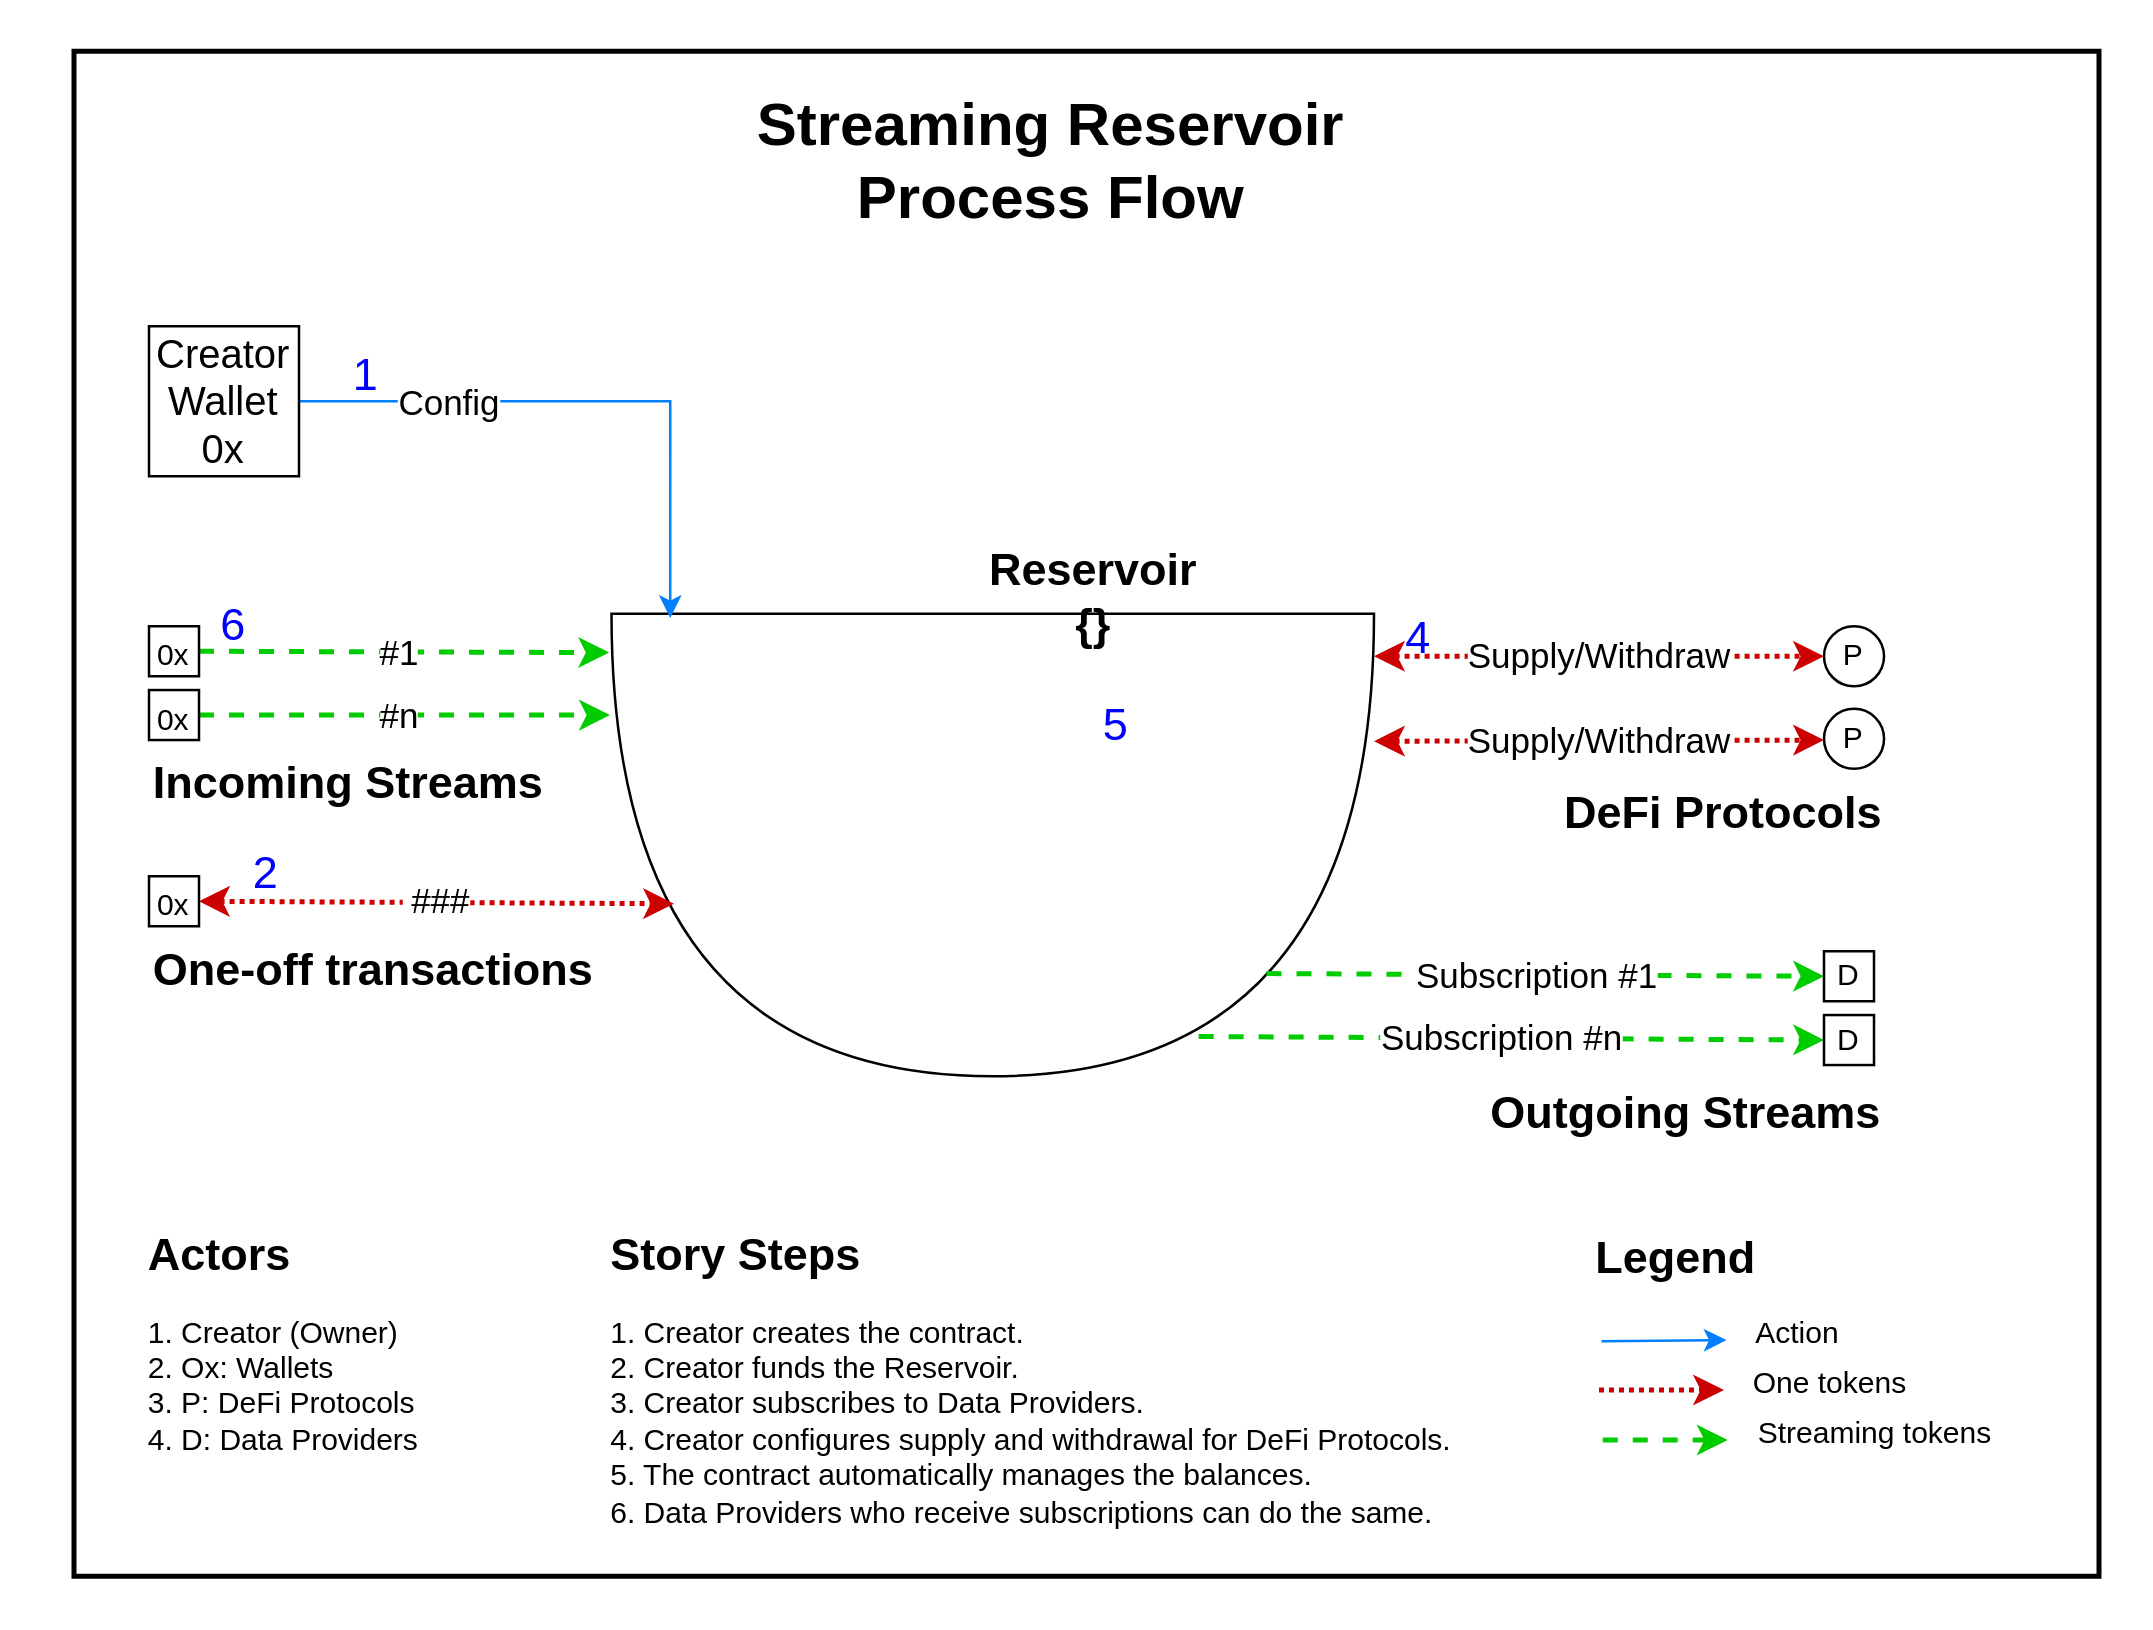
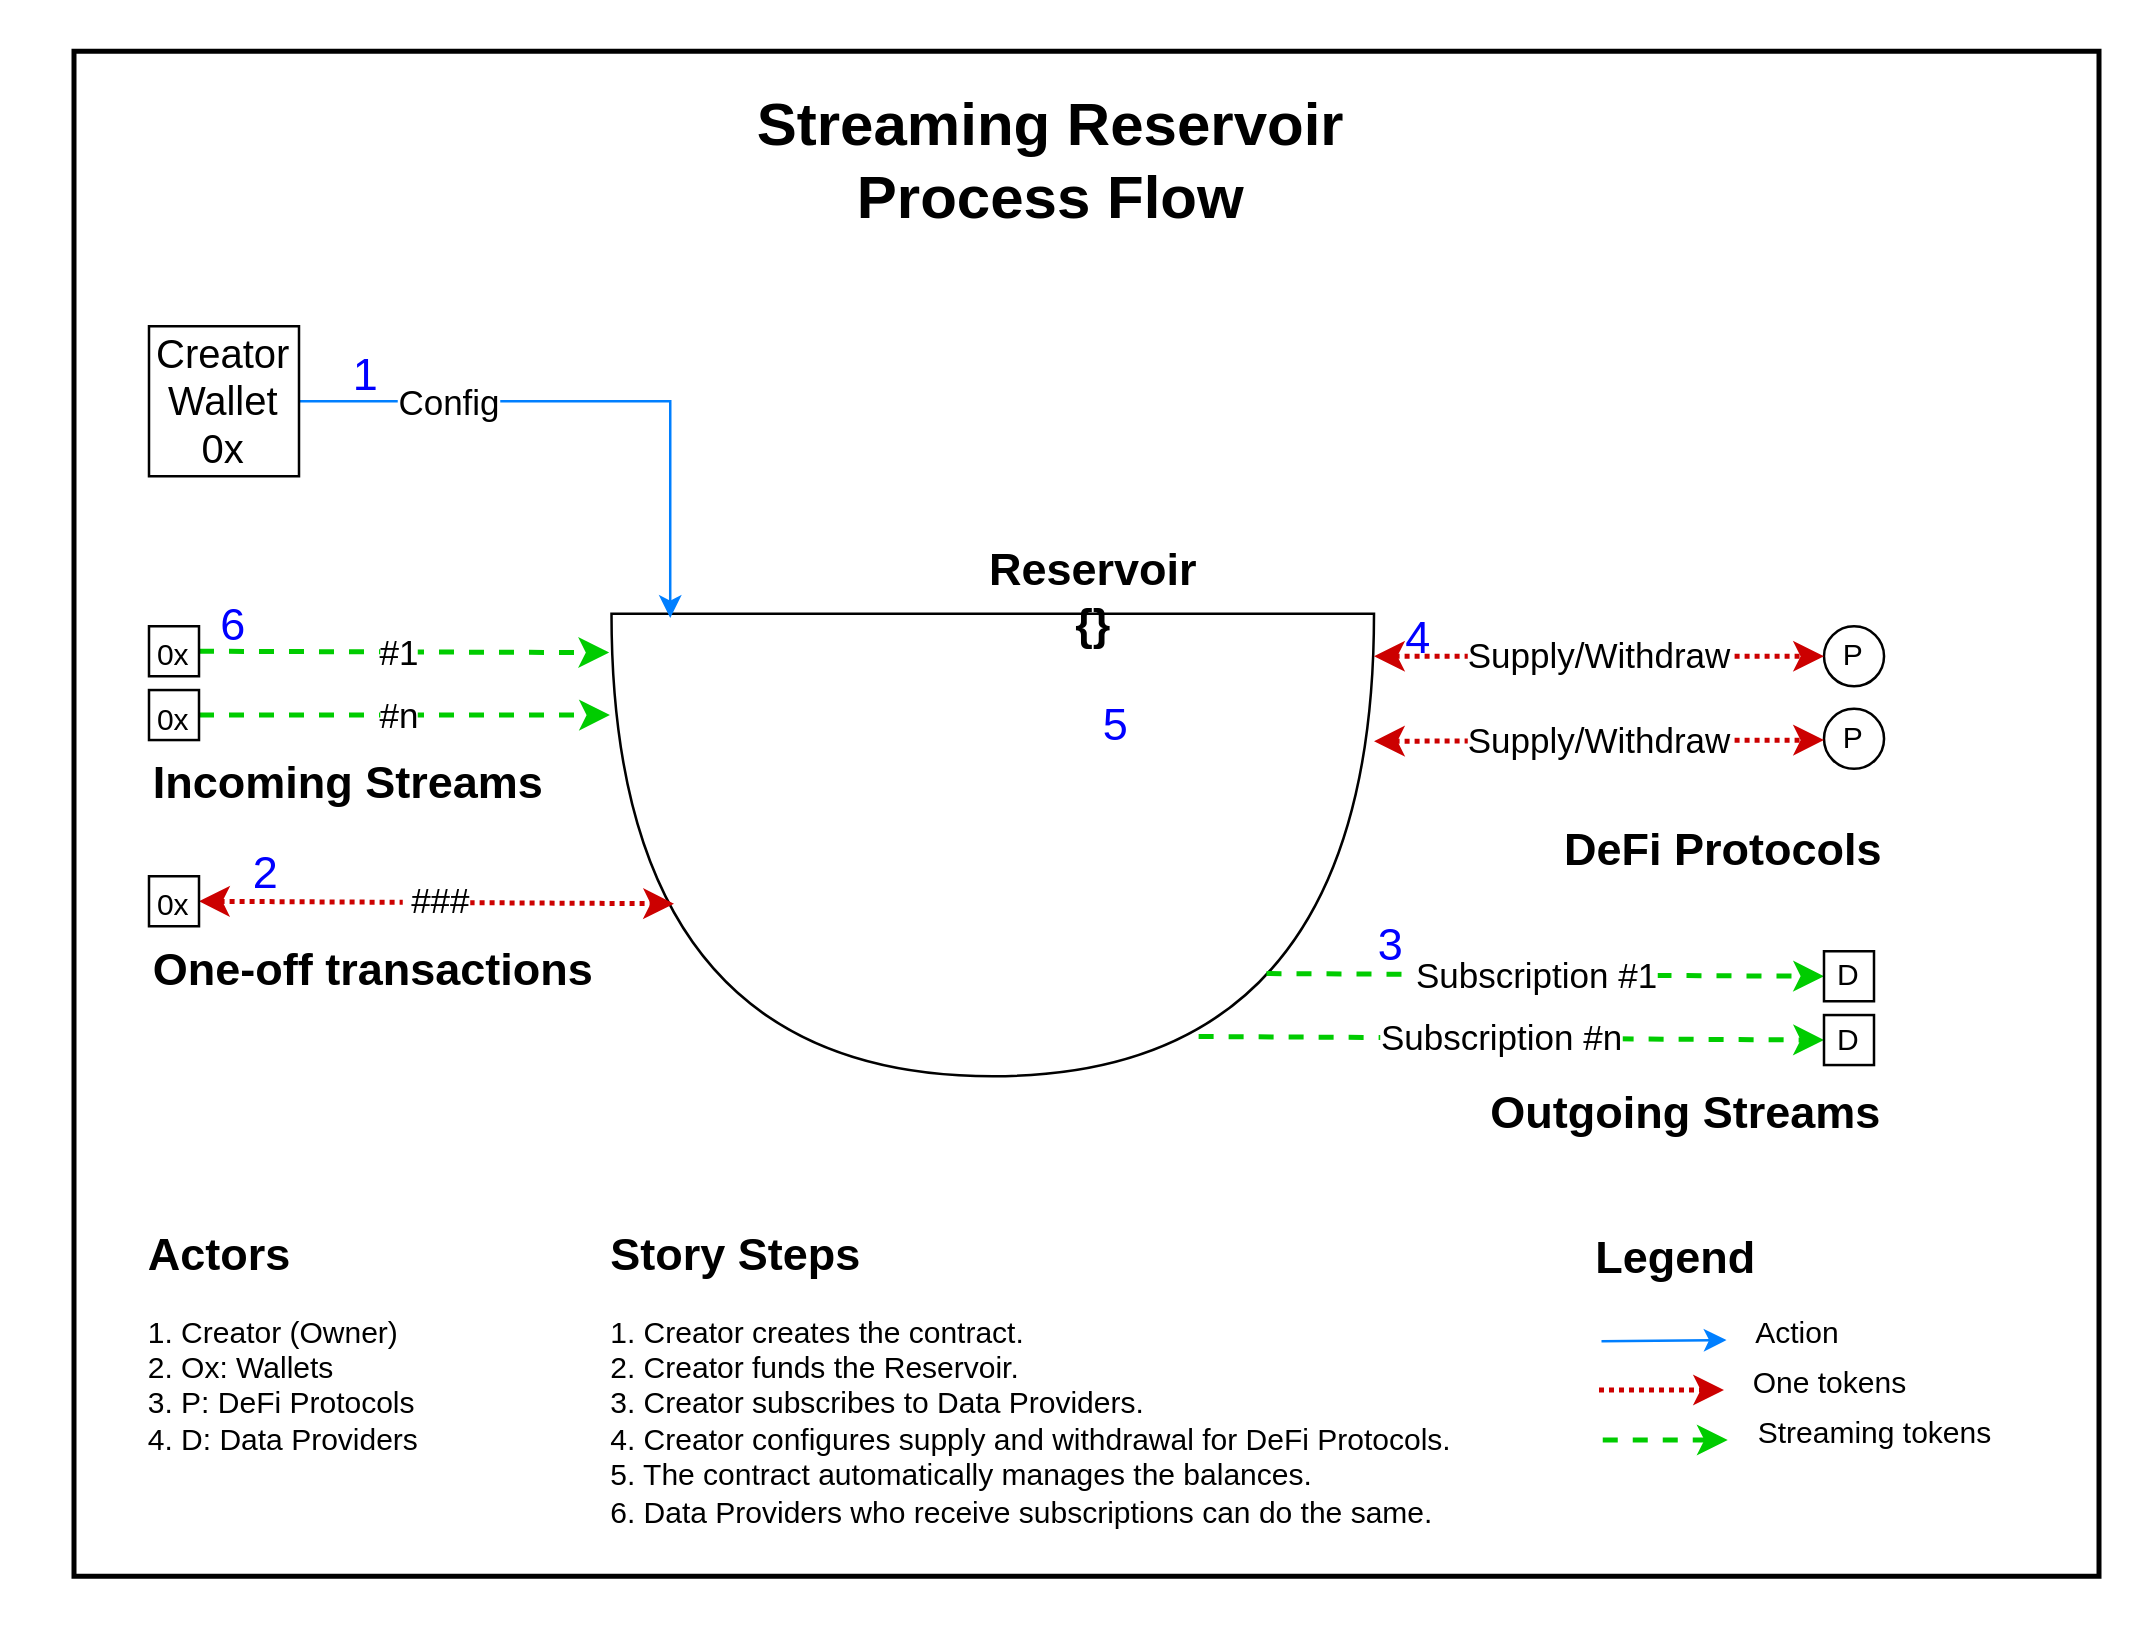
(1724, 814) -> (1724, 851)
none -> (1399, 946)
